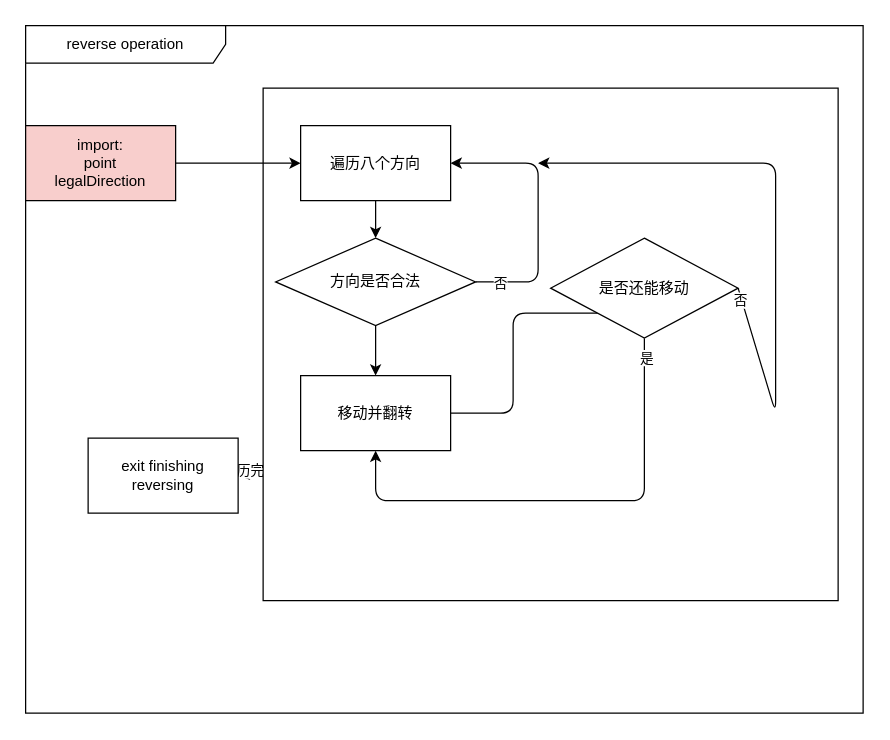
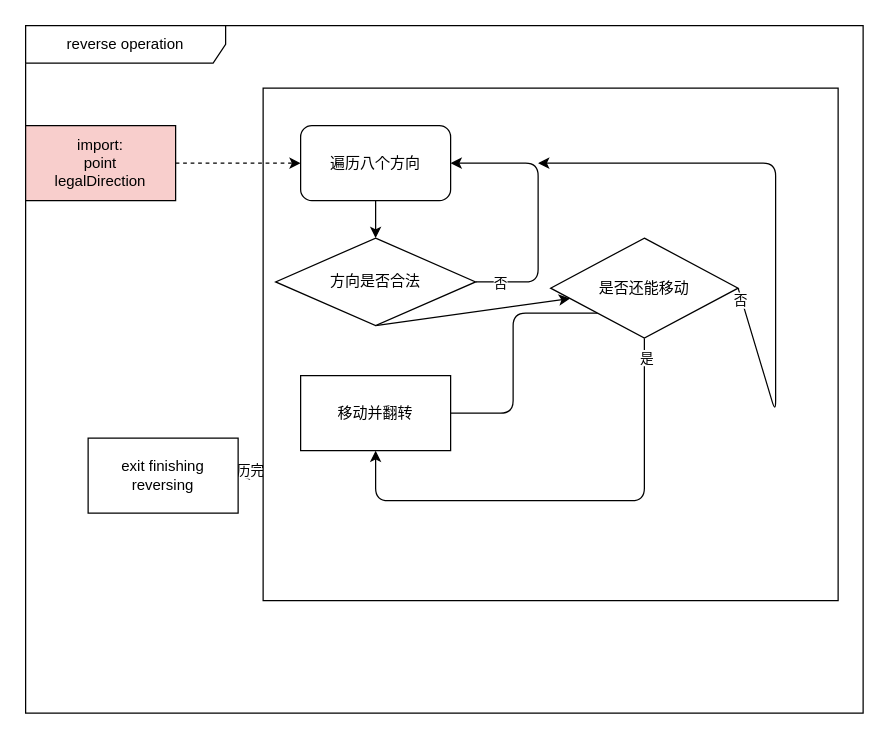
(233, 163) -> (233, 163)
(376, 163) -> (376, 163)
(376, 347) -> (469, 313)
